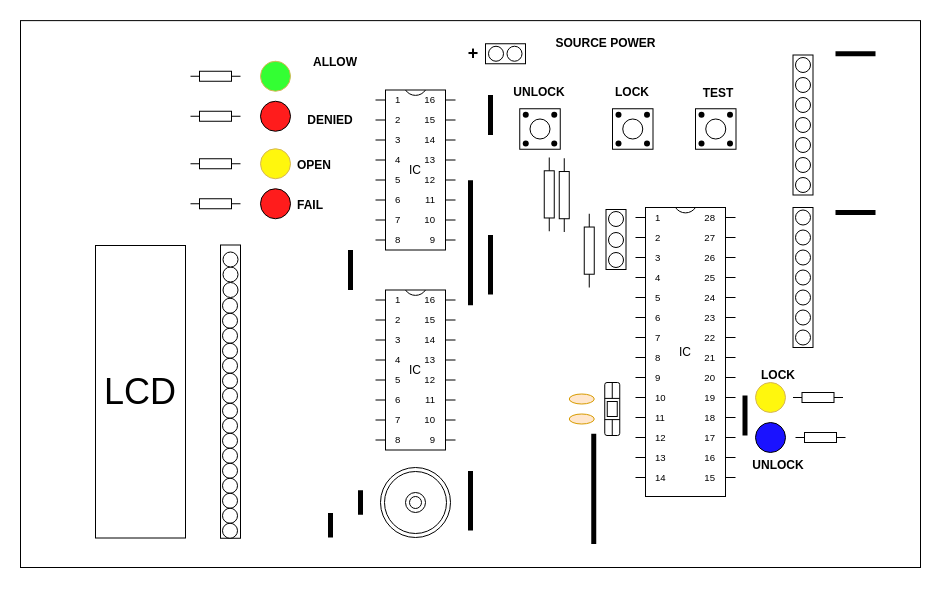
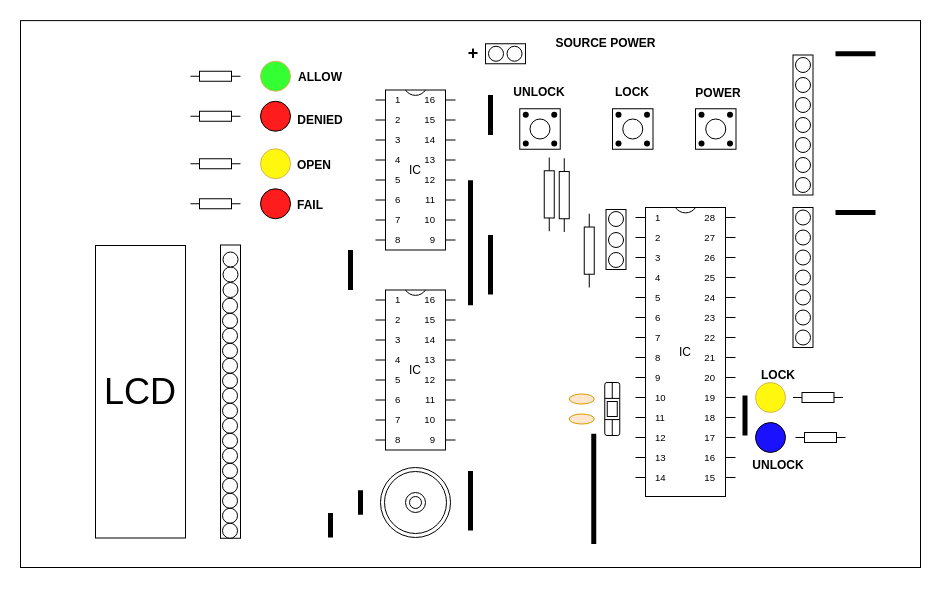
(336, 63) -> (321, 78)
(719, 94) -> (719, 94)
(331, 120) -> (321, 120)
